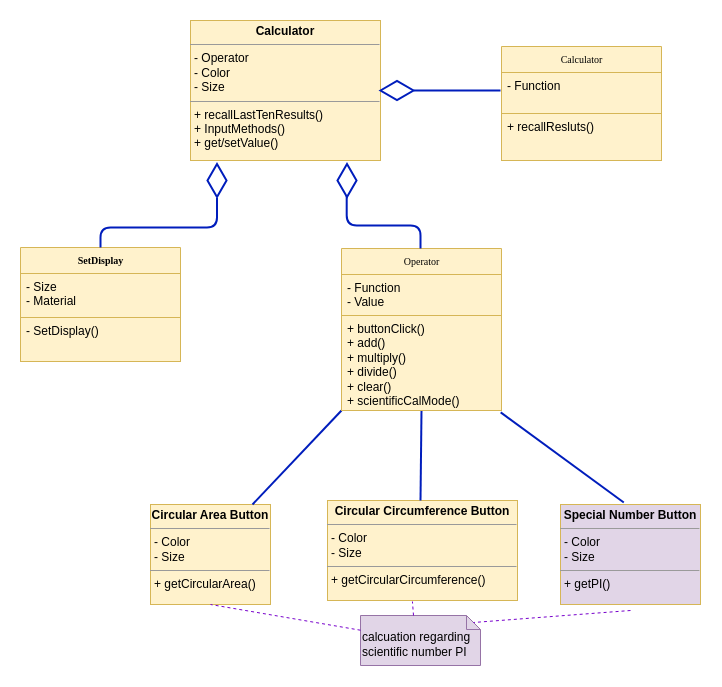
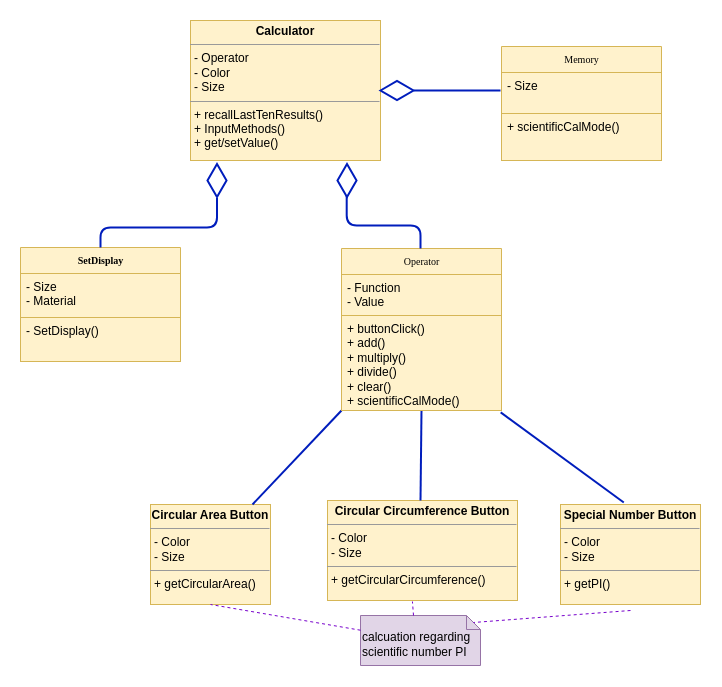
(582, 60) -> (582, 60)
(538, 87) -> (525, 87)
(558, 128) -> (570, 128)
(631, 555) -> (631, 555)
